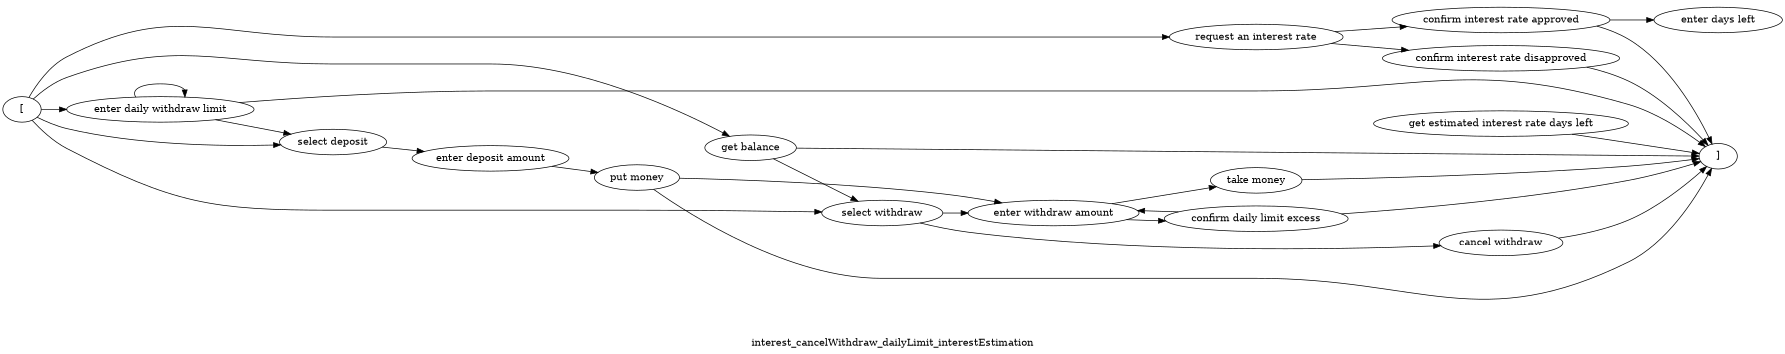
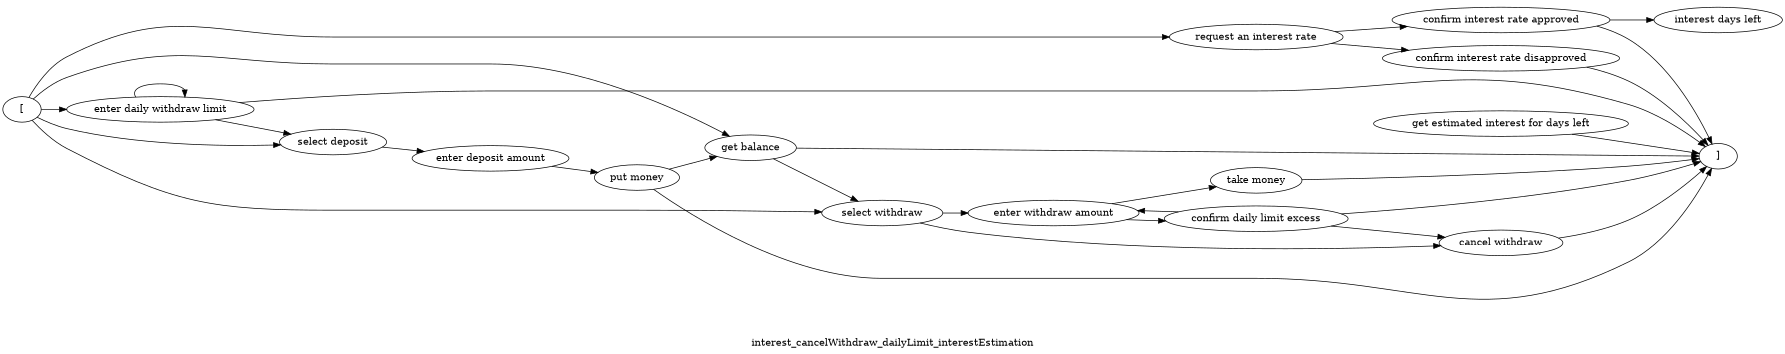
(1718, 20) -> (1718, 20)
(1501, 124) -> (1501, 124)
(837, 185) -> (690, 164)
none -> (1384, 231)
